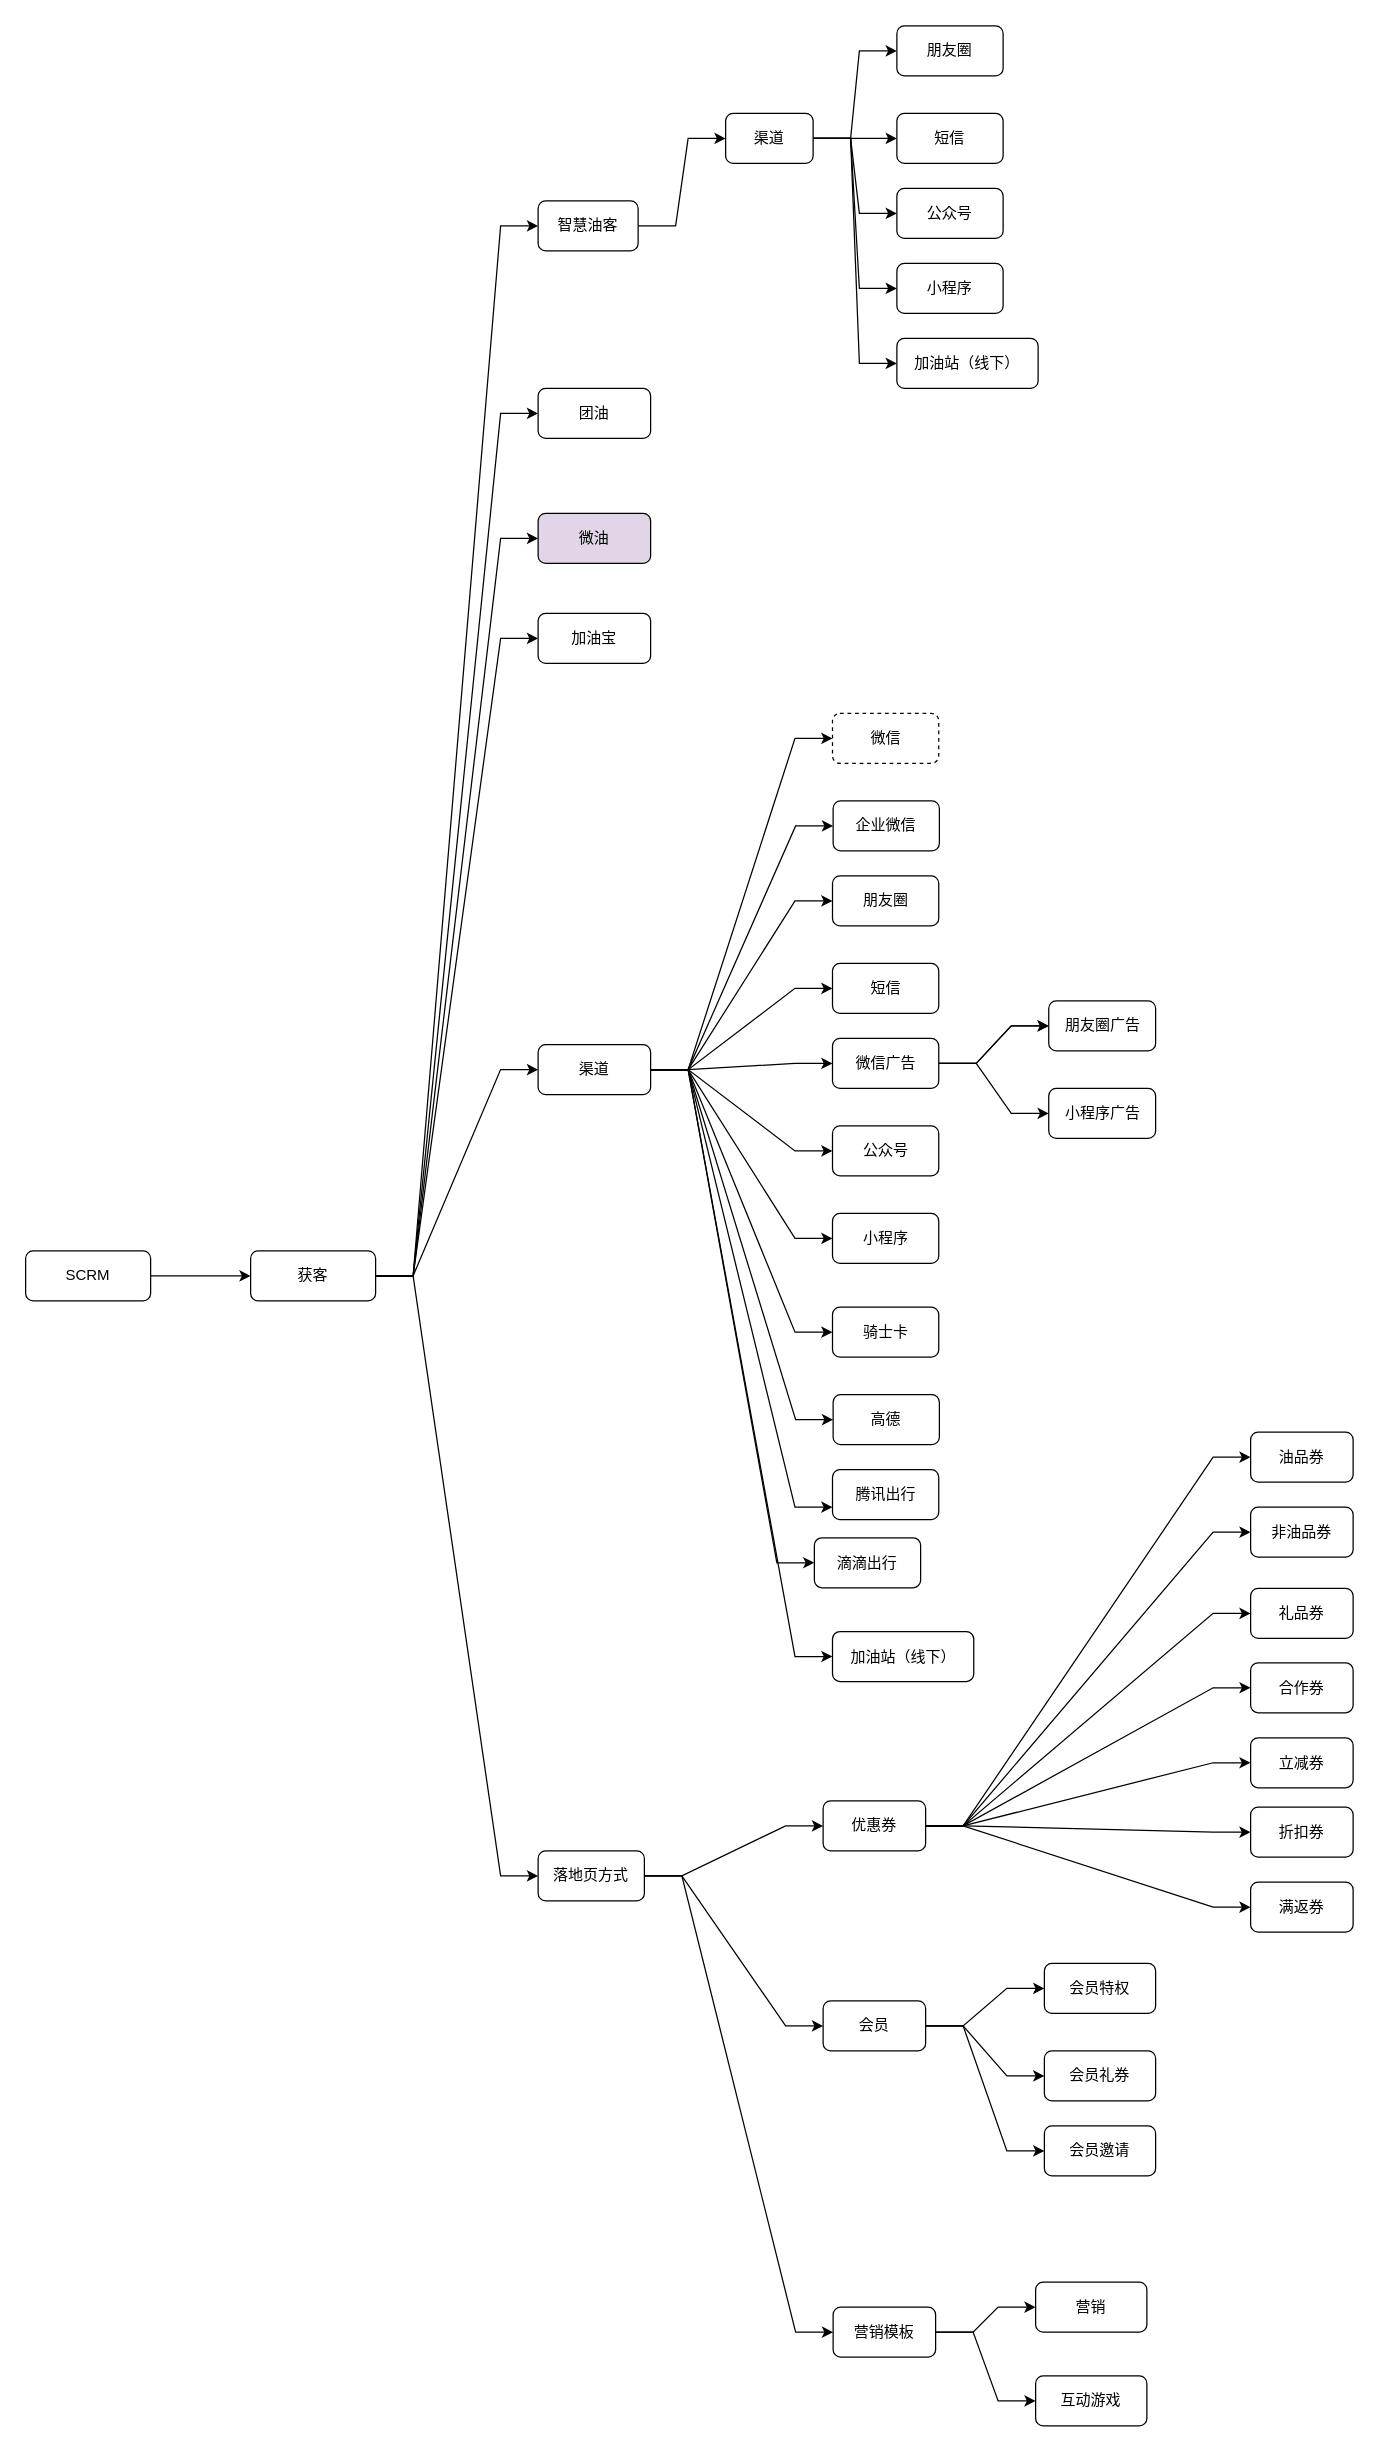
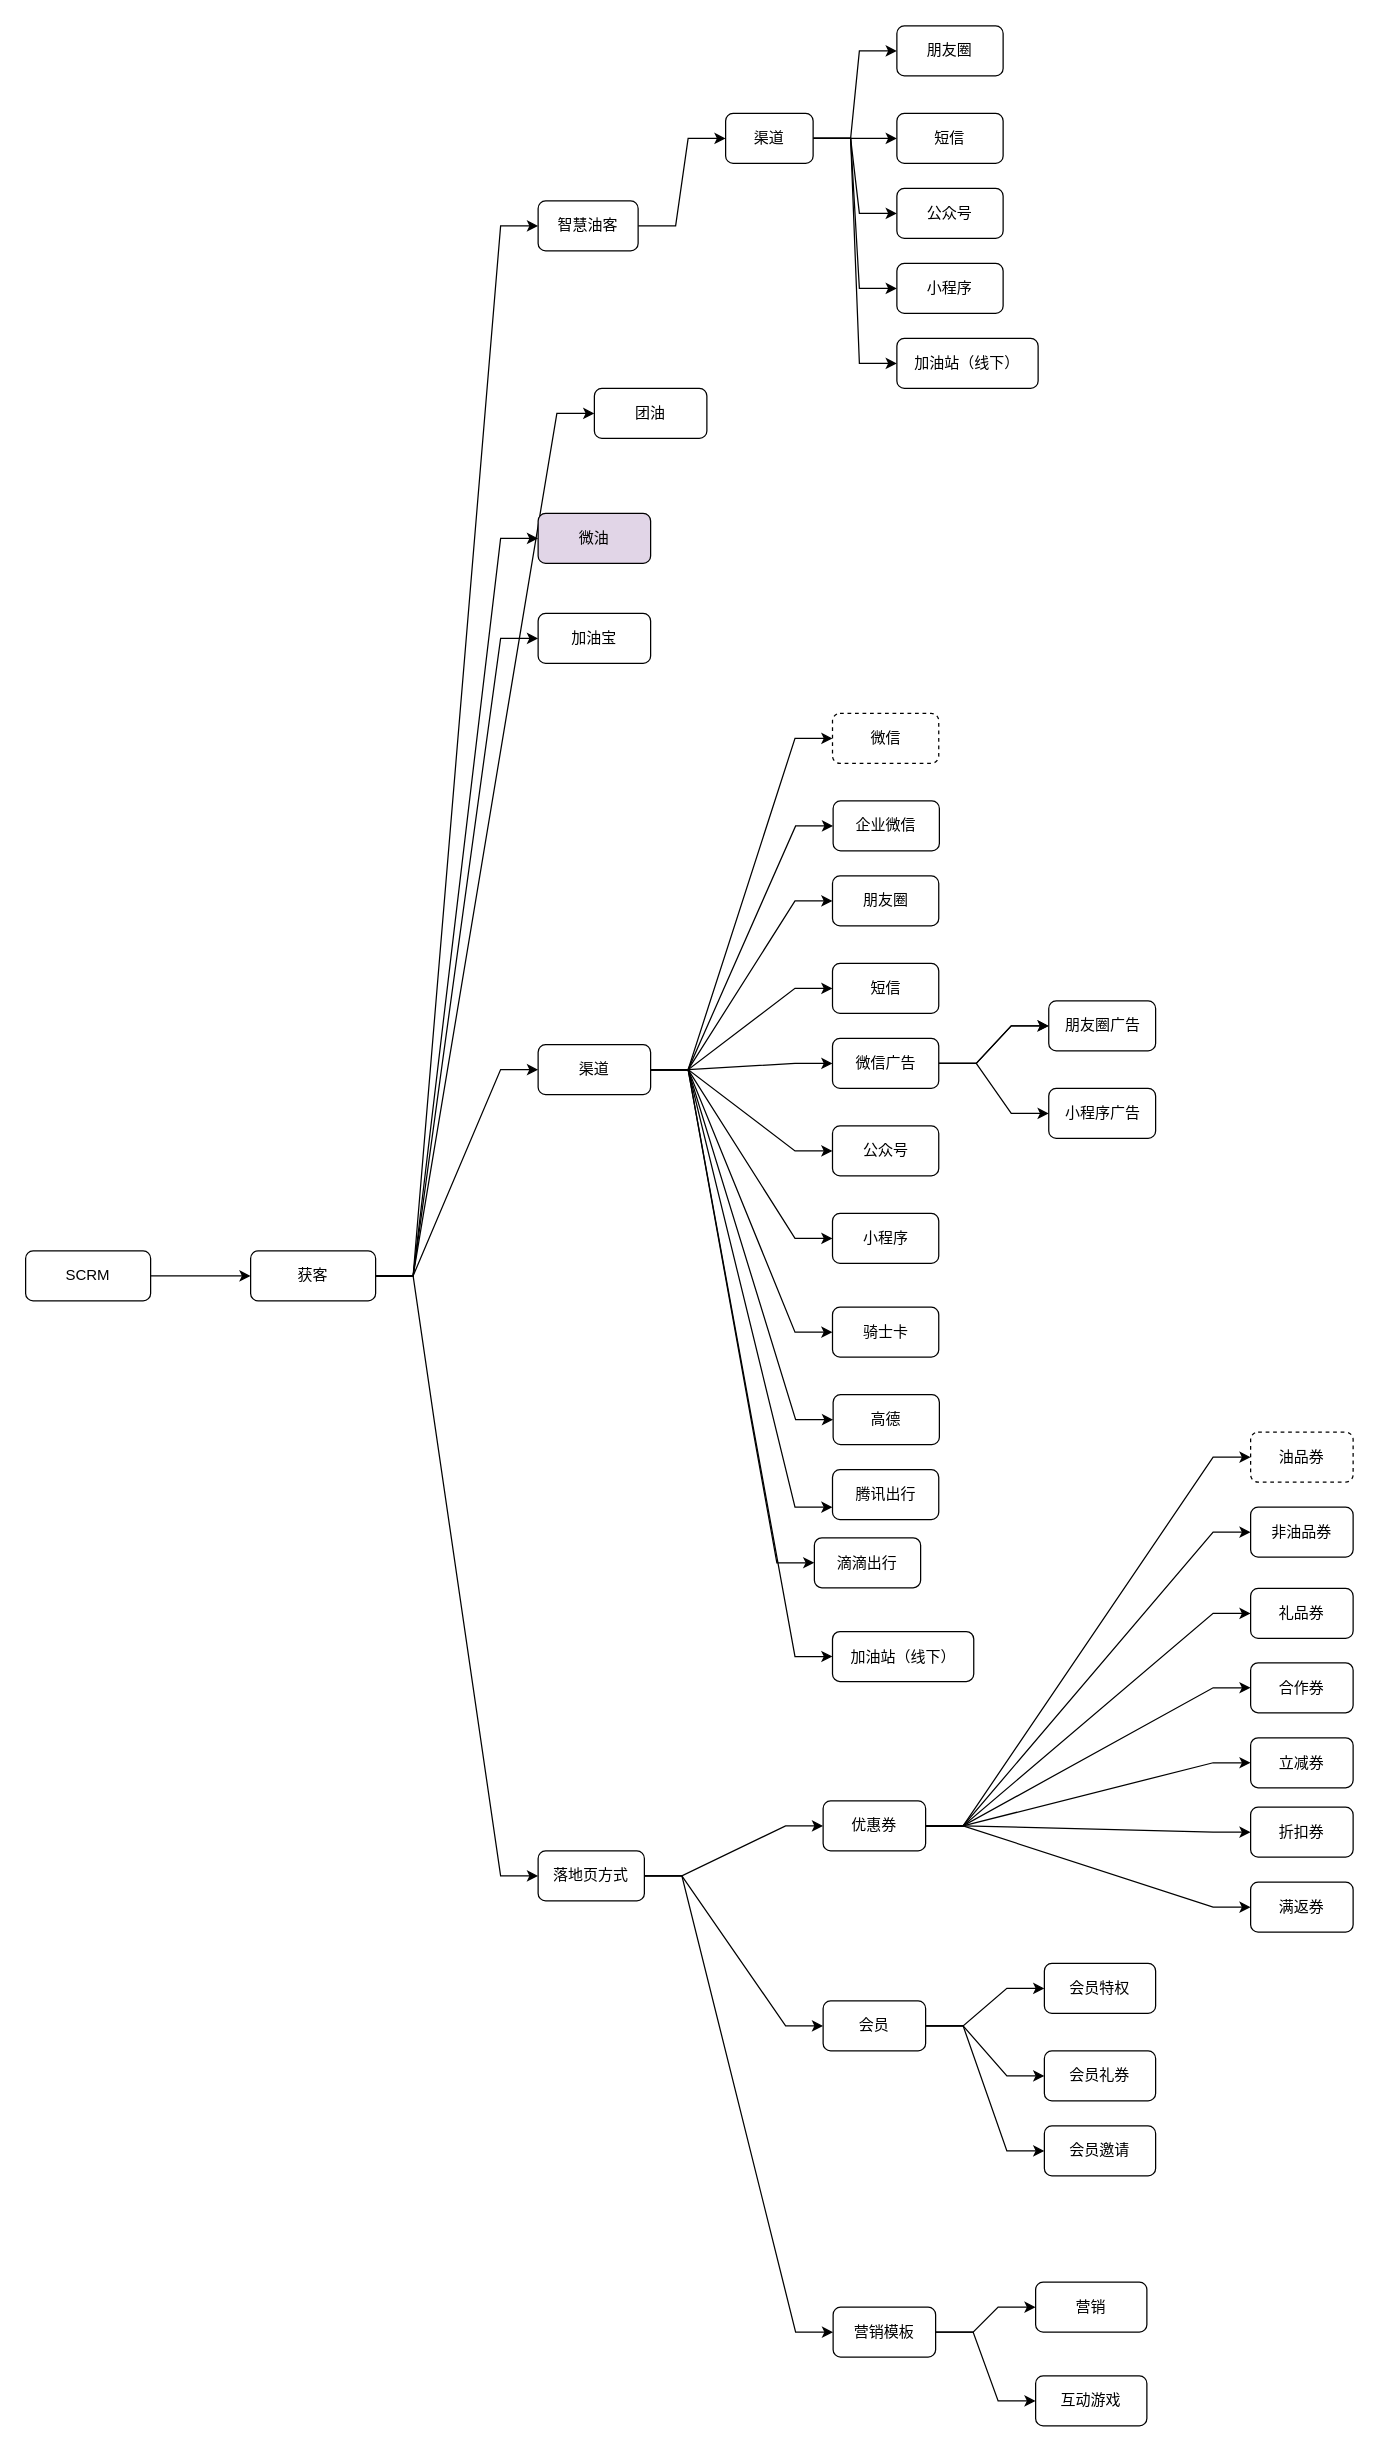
(594, 413) -> (651, 413)
(1302, 1457) -> (1302, 1457)
